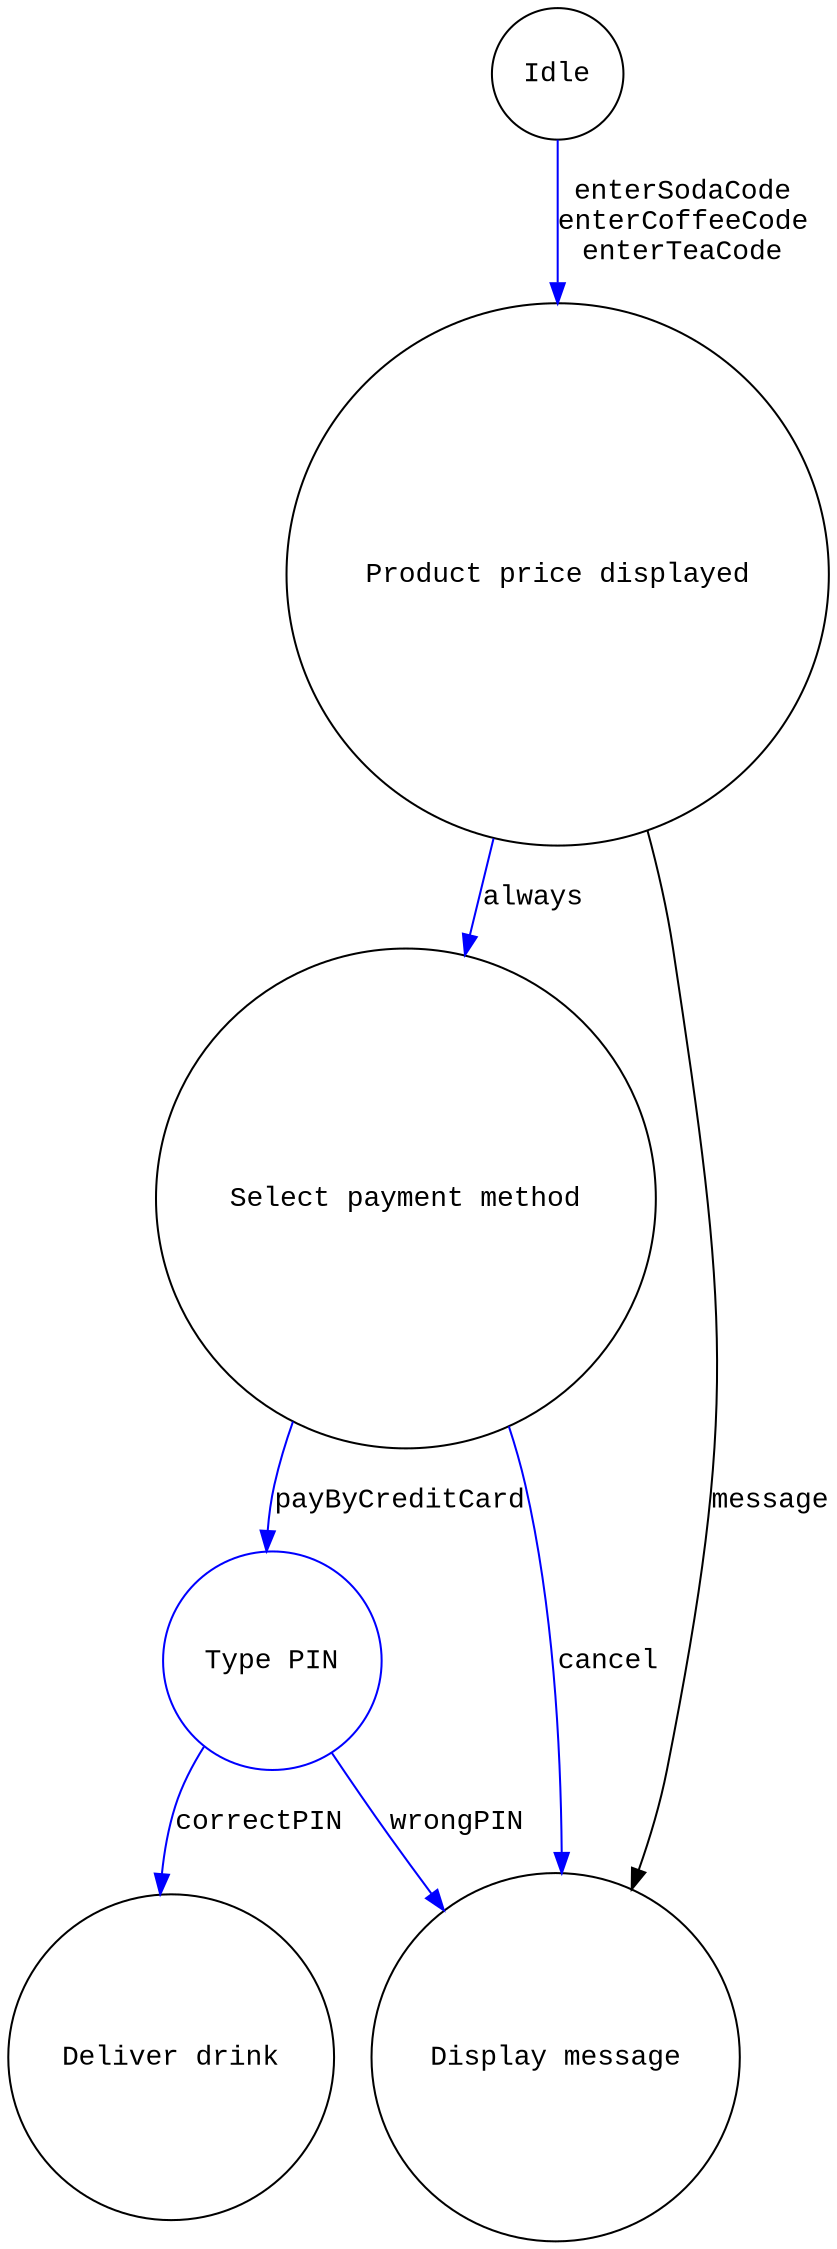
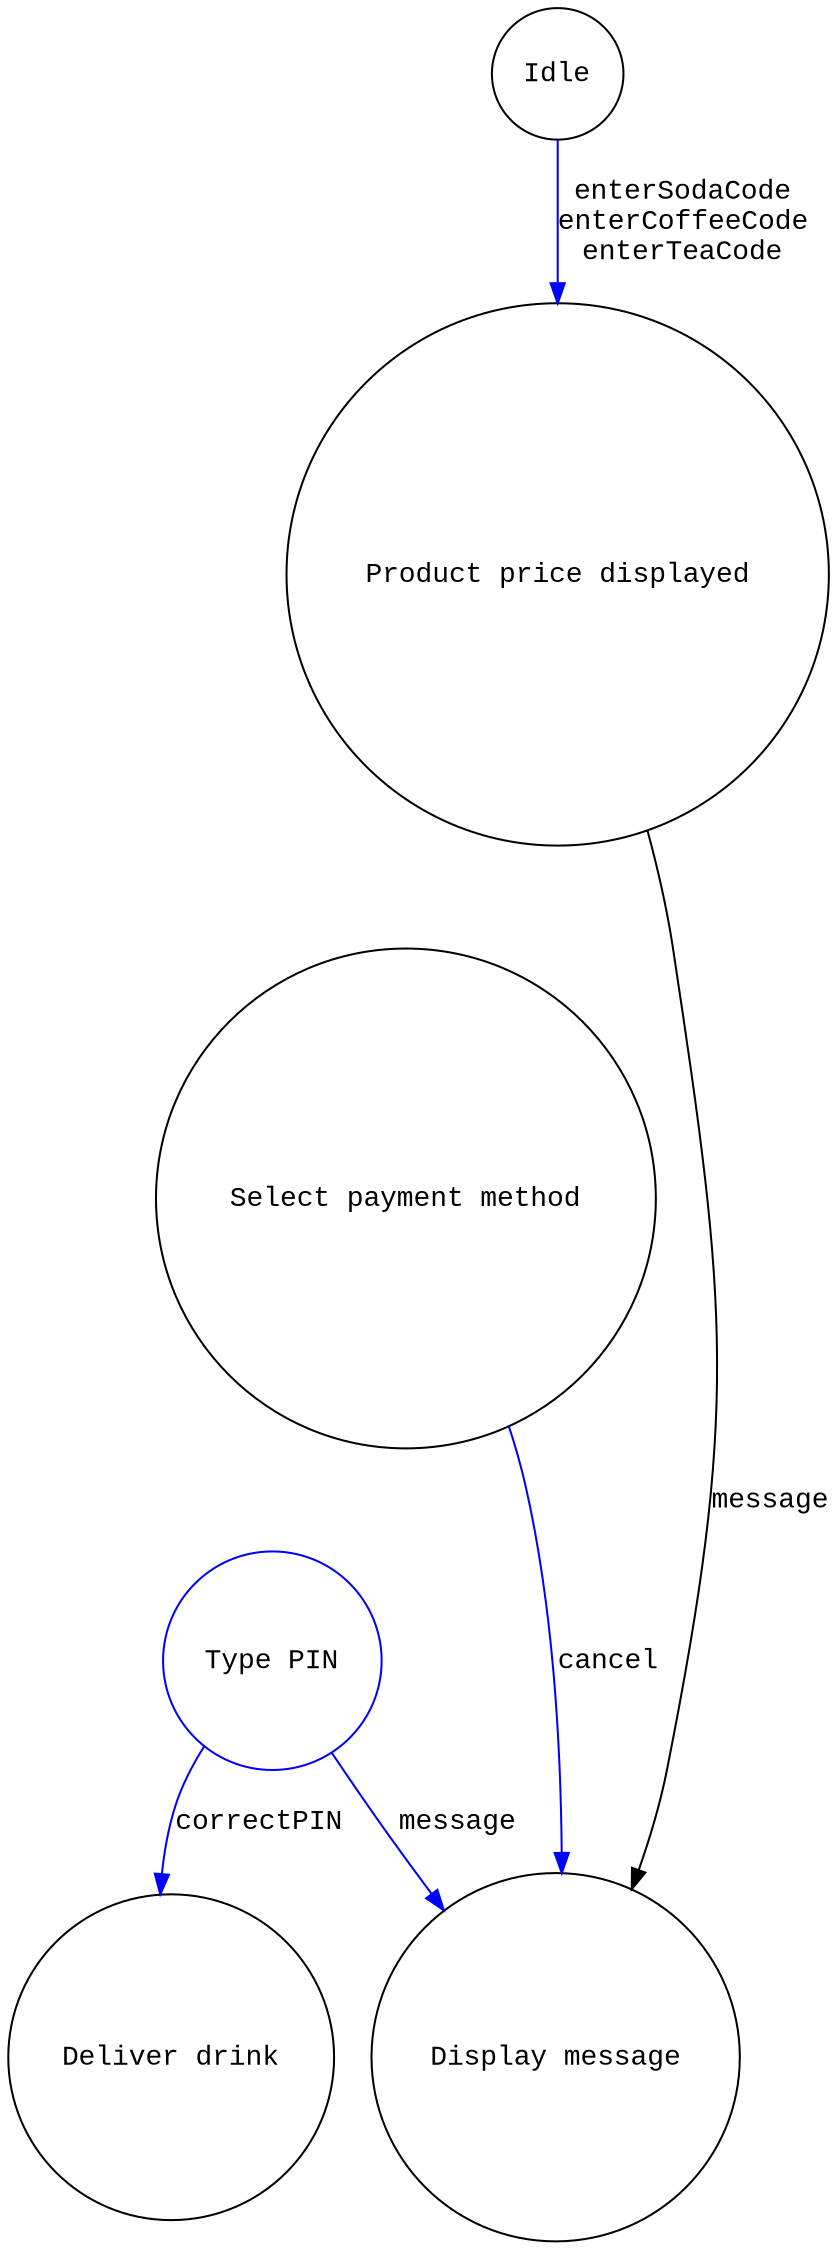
(482, 887) -> none
(277, 1475) -> none
(458, 1821) -> (458, 1821)
